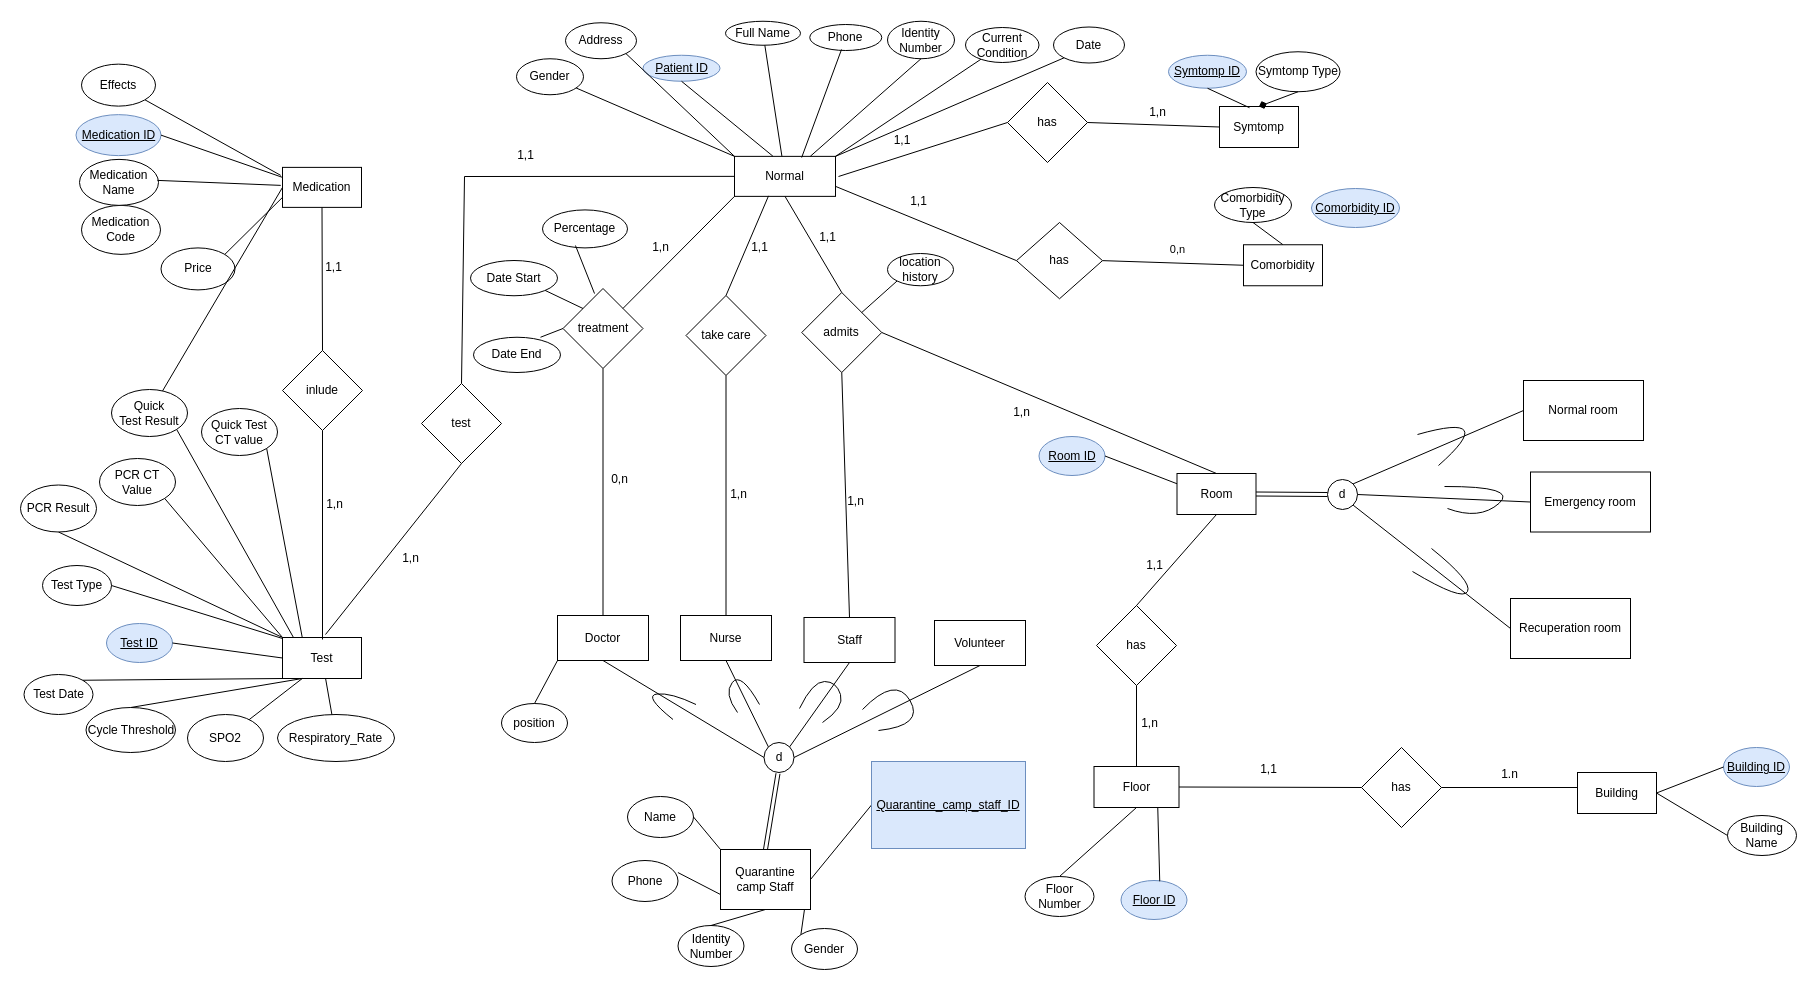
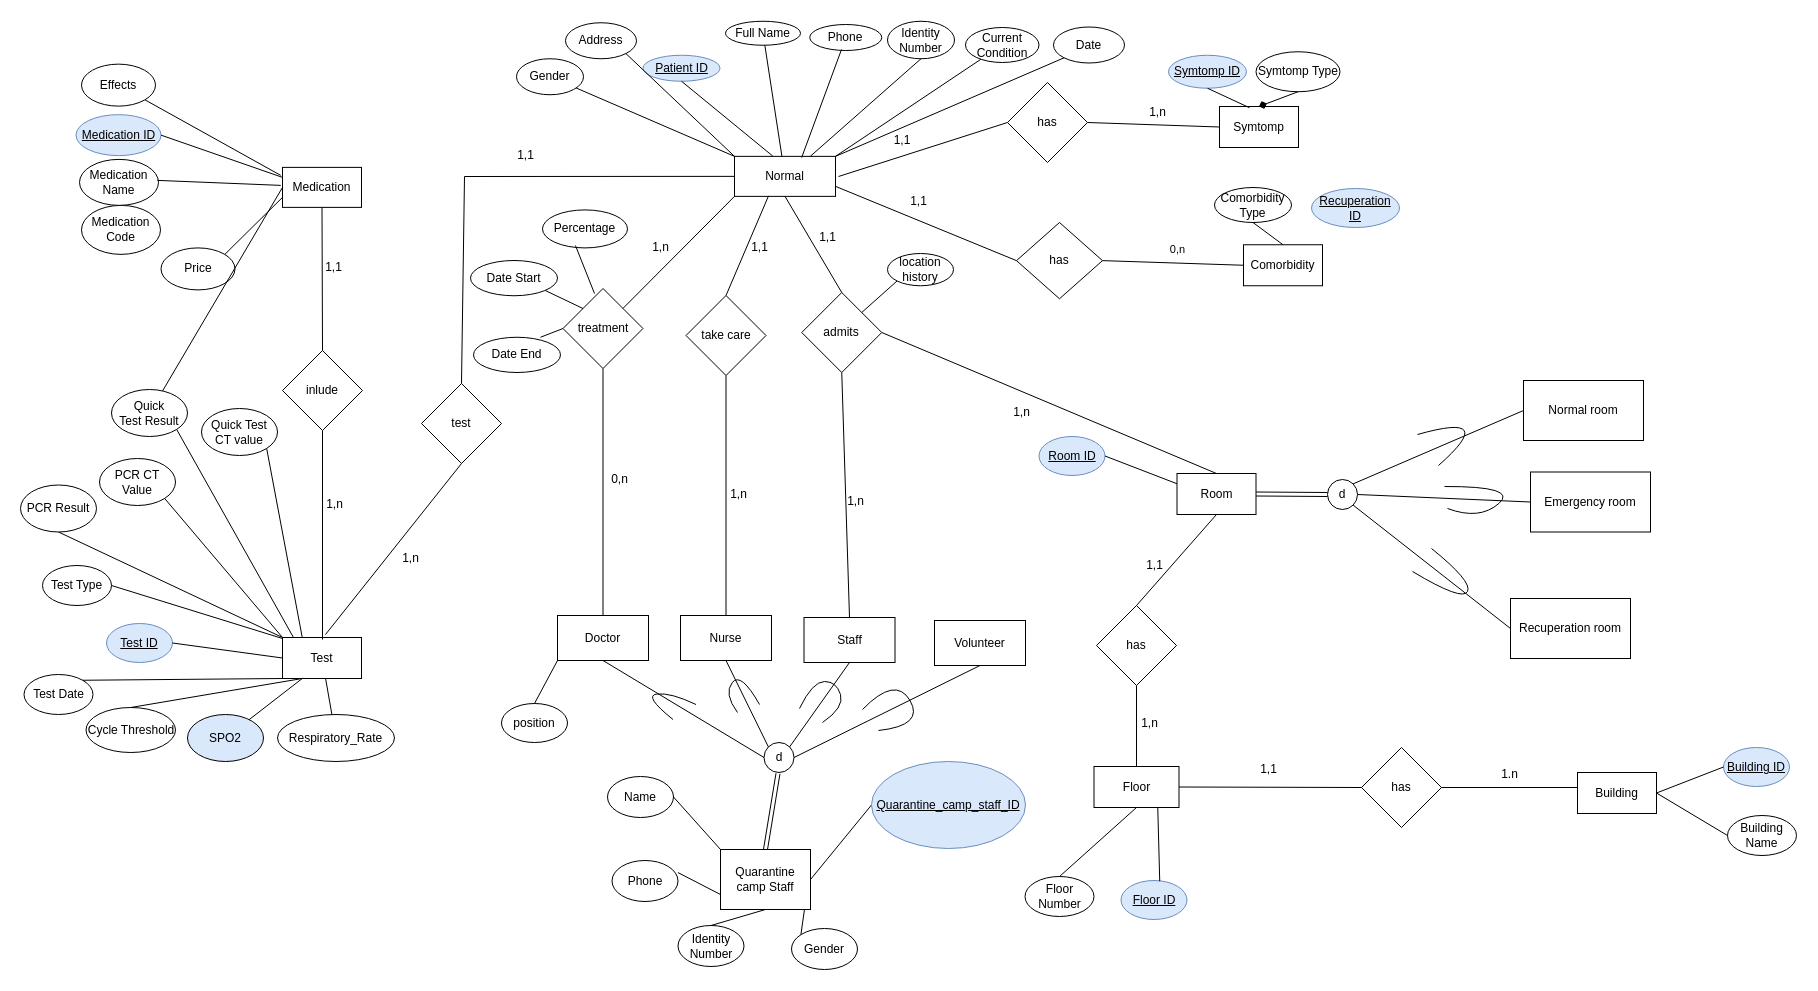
(1356, 209) -> (1356, 209)
(226, 738) -> (226, 738)
(949, 805) -> (949, 805)
(661, 817) -> (641, 797)
